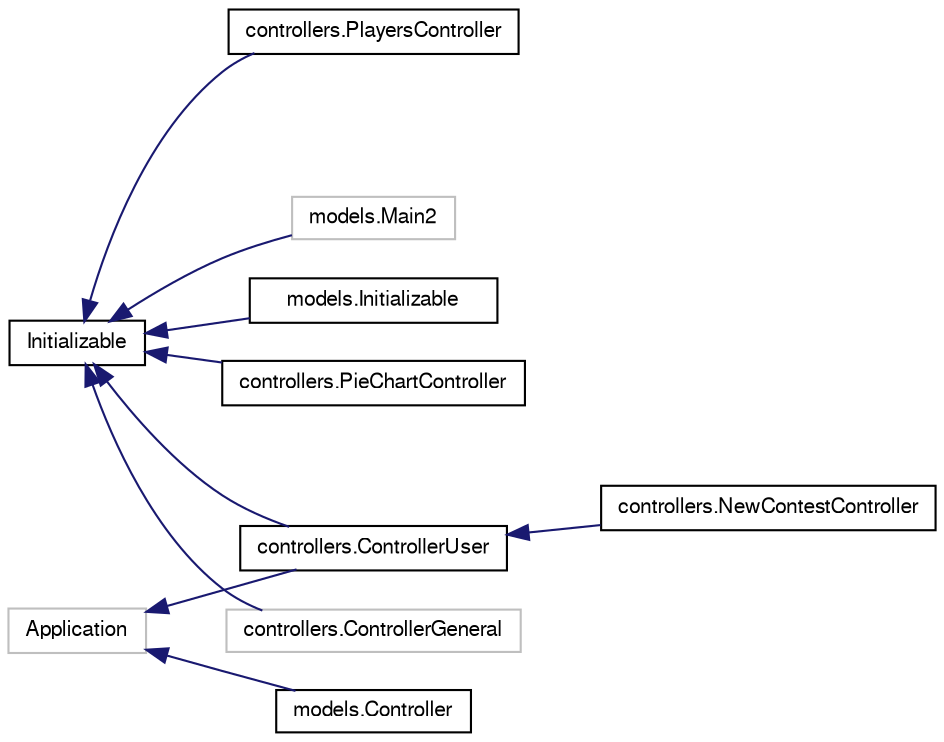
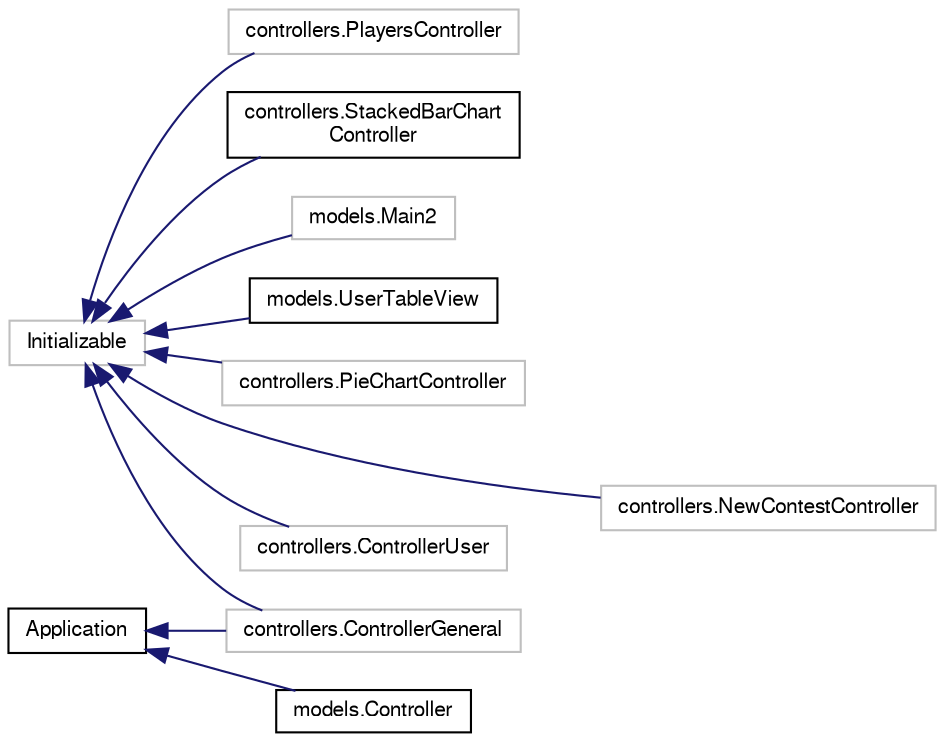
(374, 32) -> (374, 32)
none -> (374, 125)
(374, 301) -> (374, 301)
(77, 343) -> (77, 343)
(374, 383) -> (374, 383)
(768, 508) -> (768, 508)
(565, 529) -> (357, 461)
(374, 548) -> (374, 548)
(242, 585) -> (197, 631)
(77, 631) -> (77, 631)
